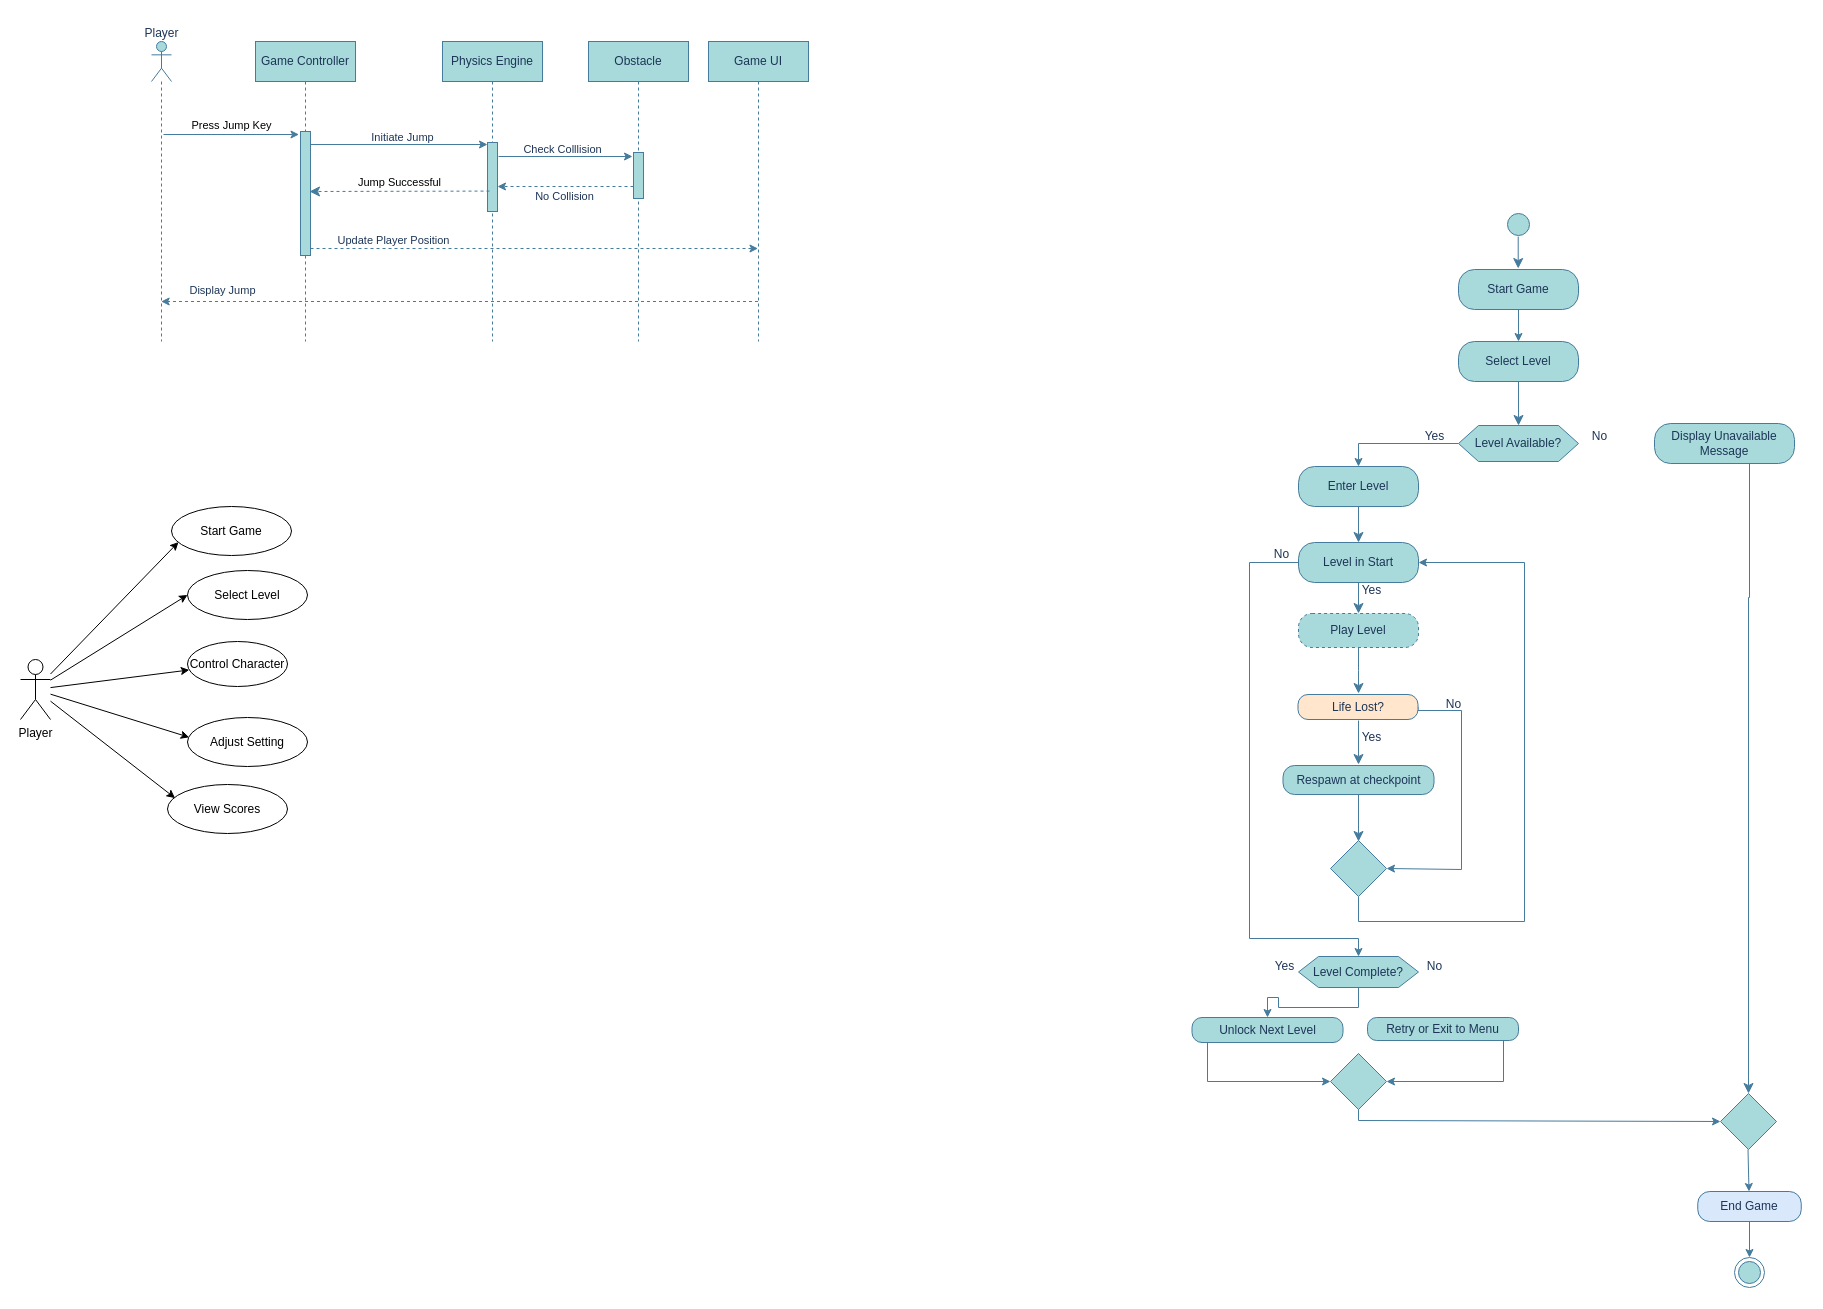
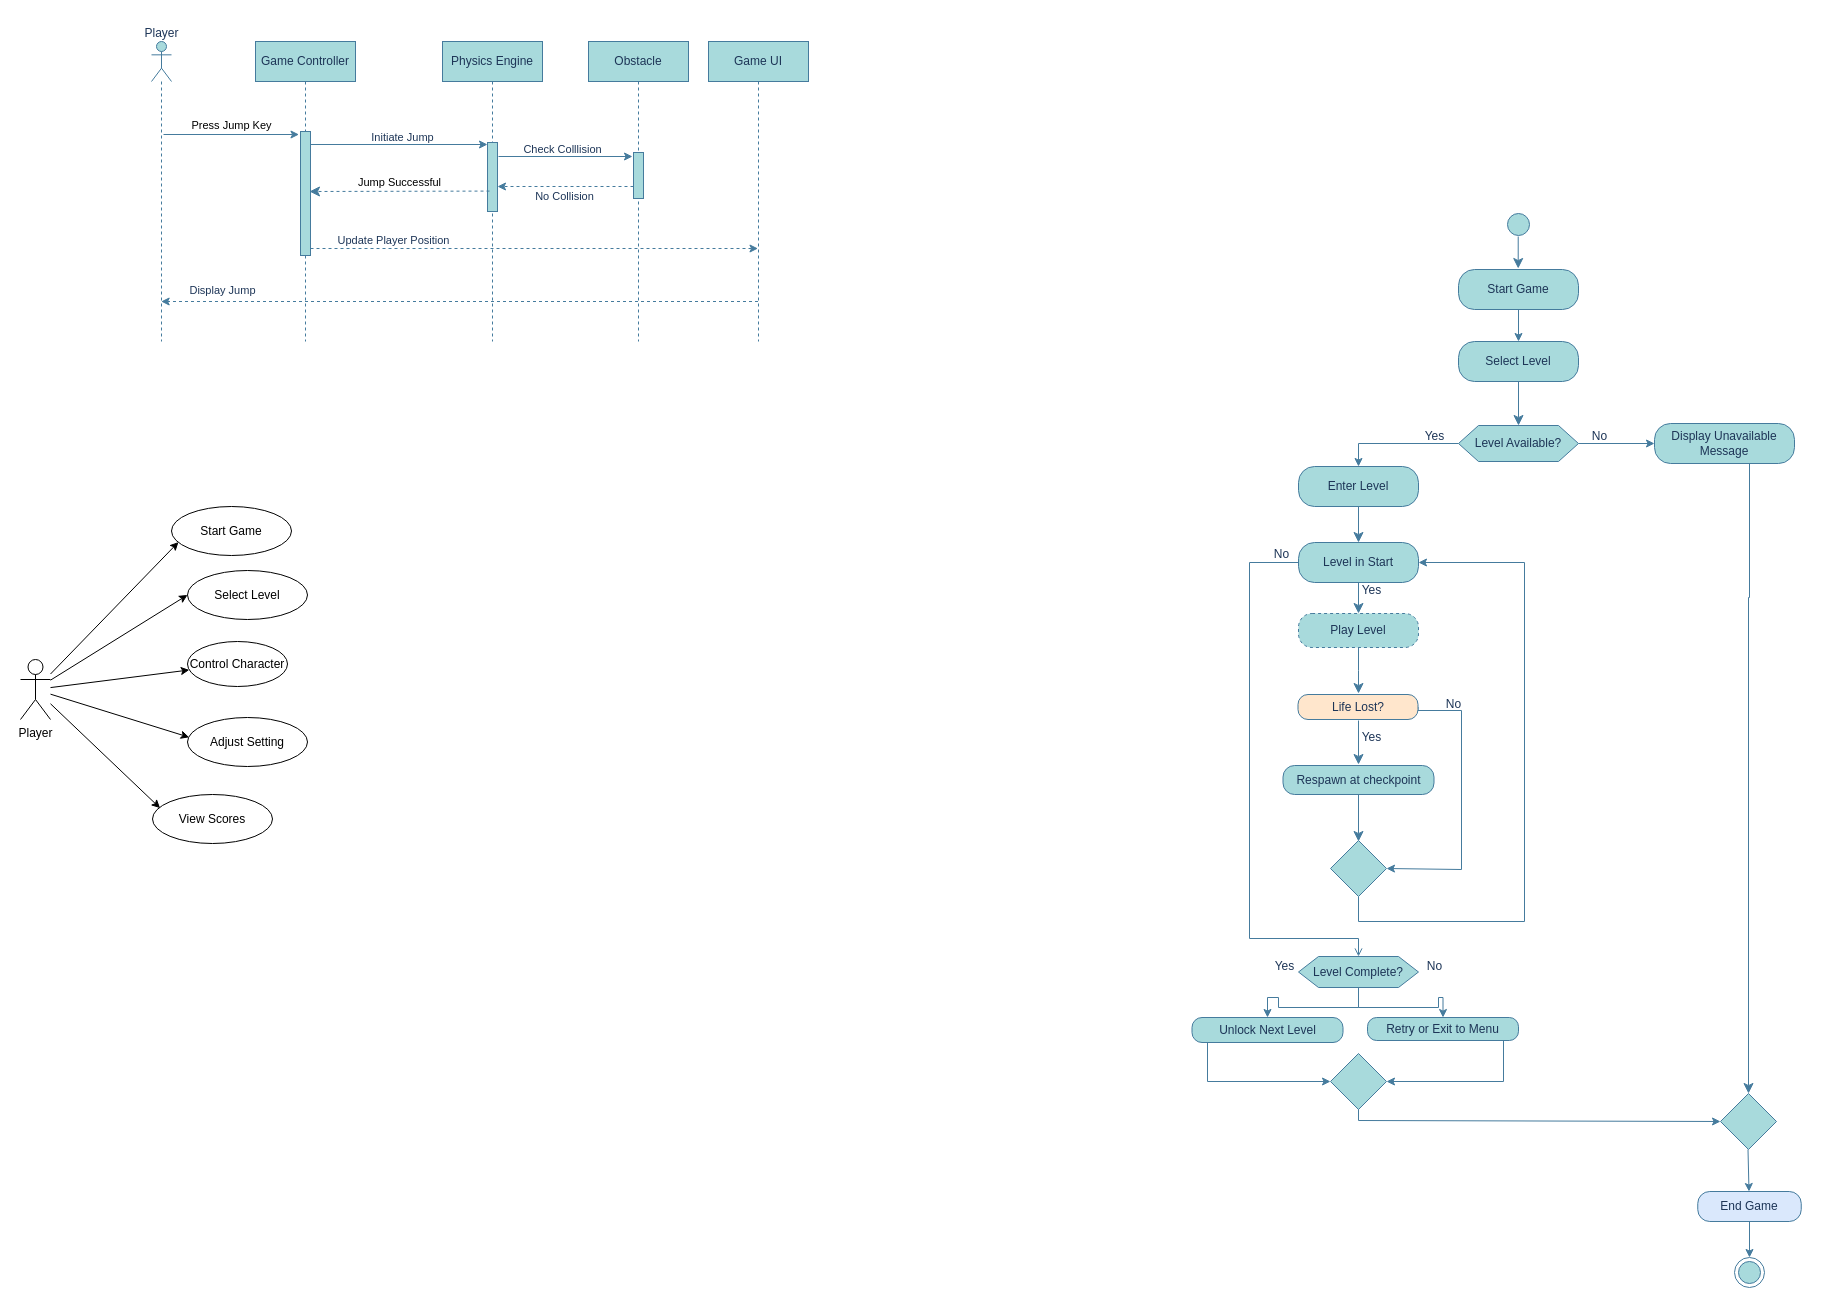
none -> (1613, 444)
(228, 809) -> (213, 819)
(1359, 948) -> (1359, 950)
none -> (1413, 1008)
